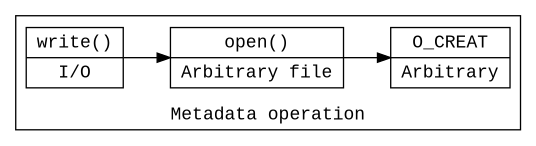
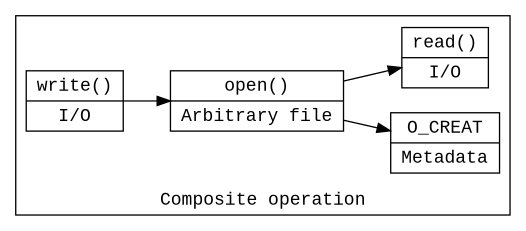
none -> (445, 58)
(450, 72) -> (445, 157)
(268, 115) -> (263, 200)
